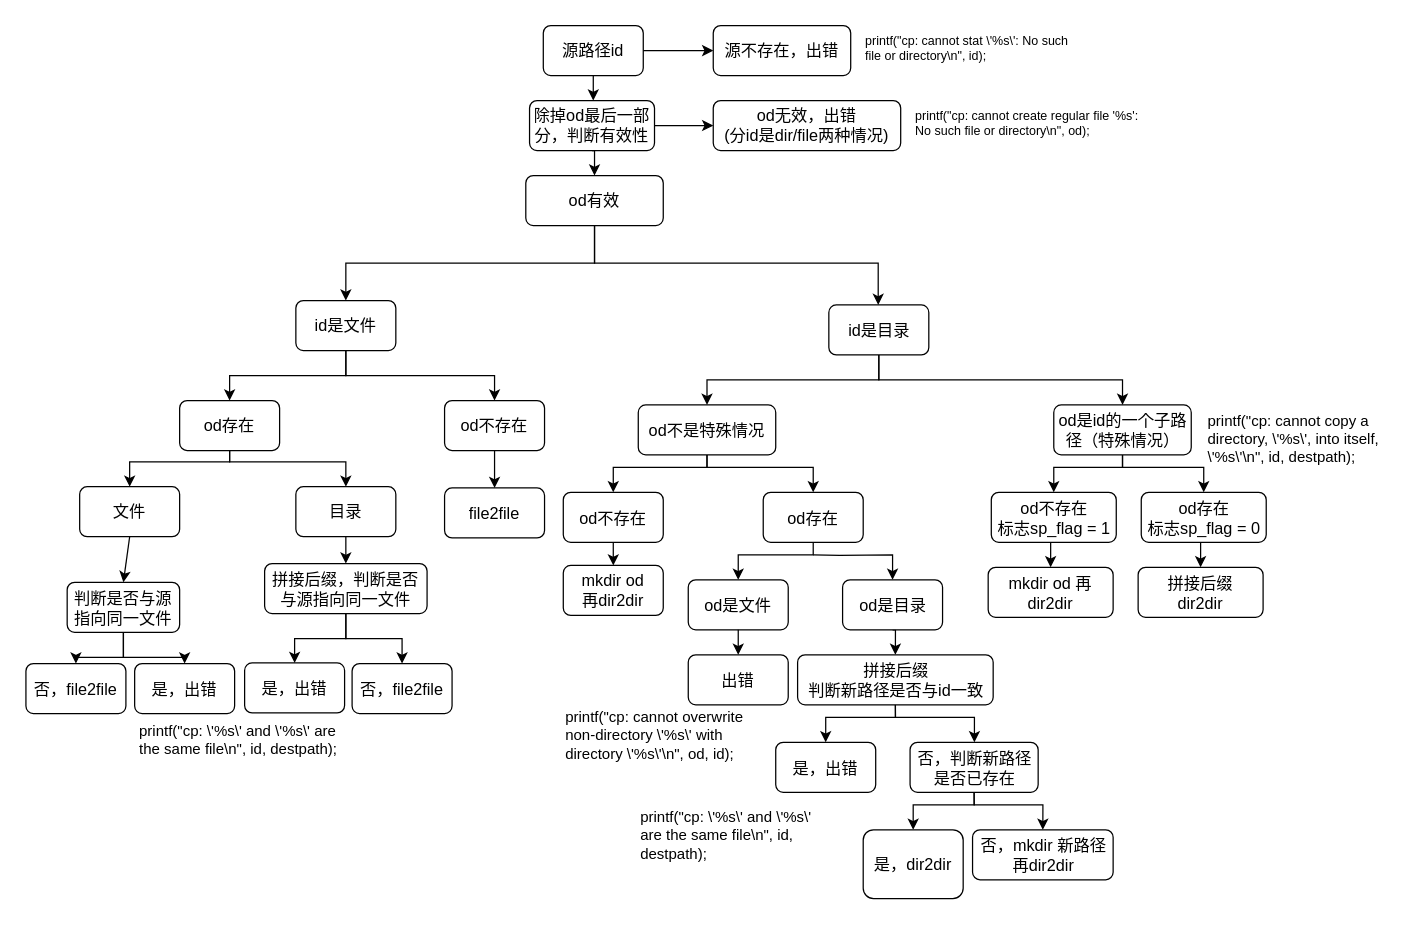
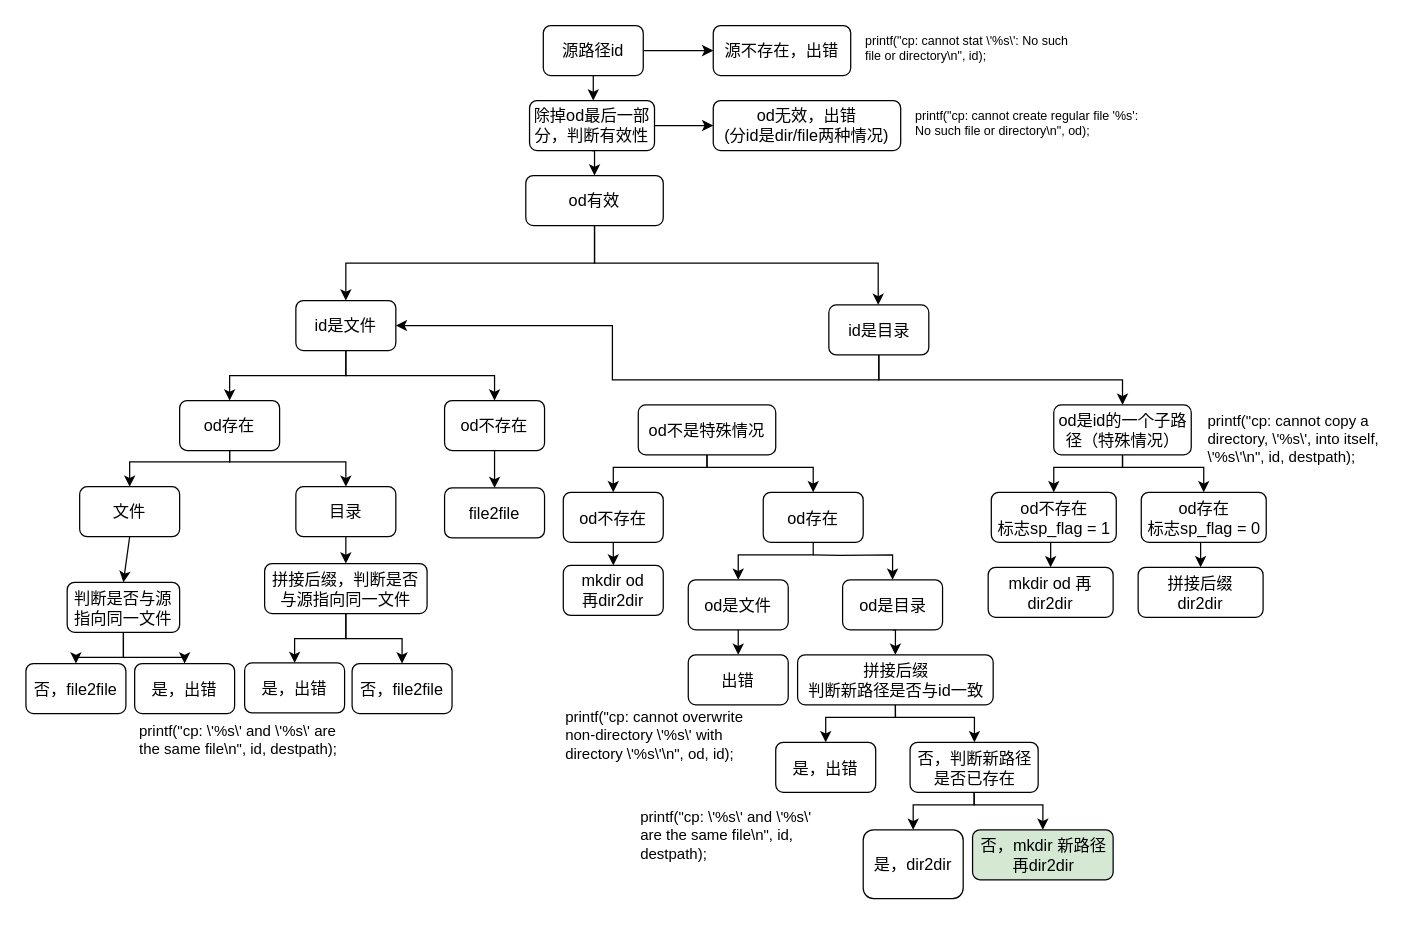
(707, 387) -> (584, 326)
(1043, 855) -> (1043, 855)
